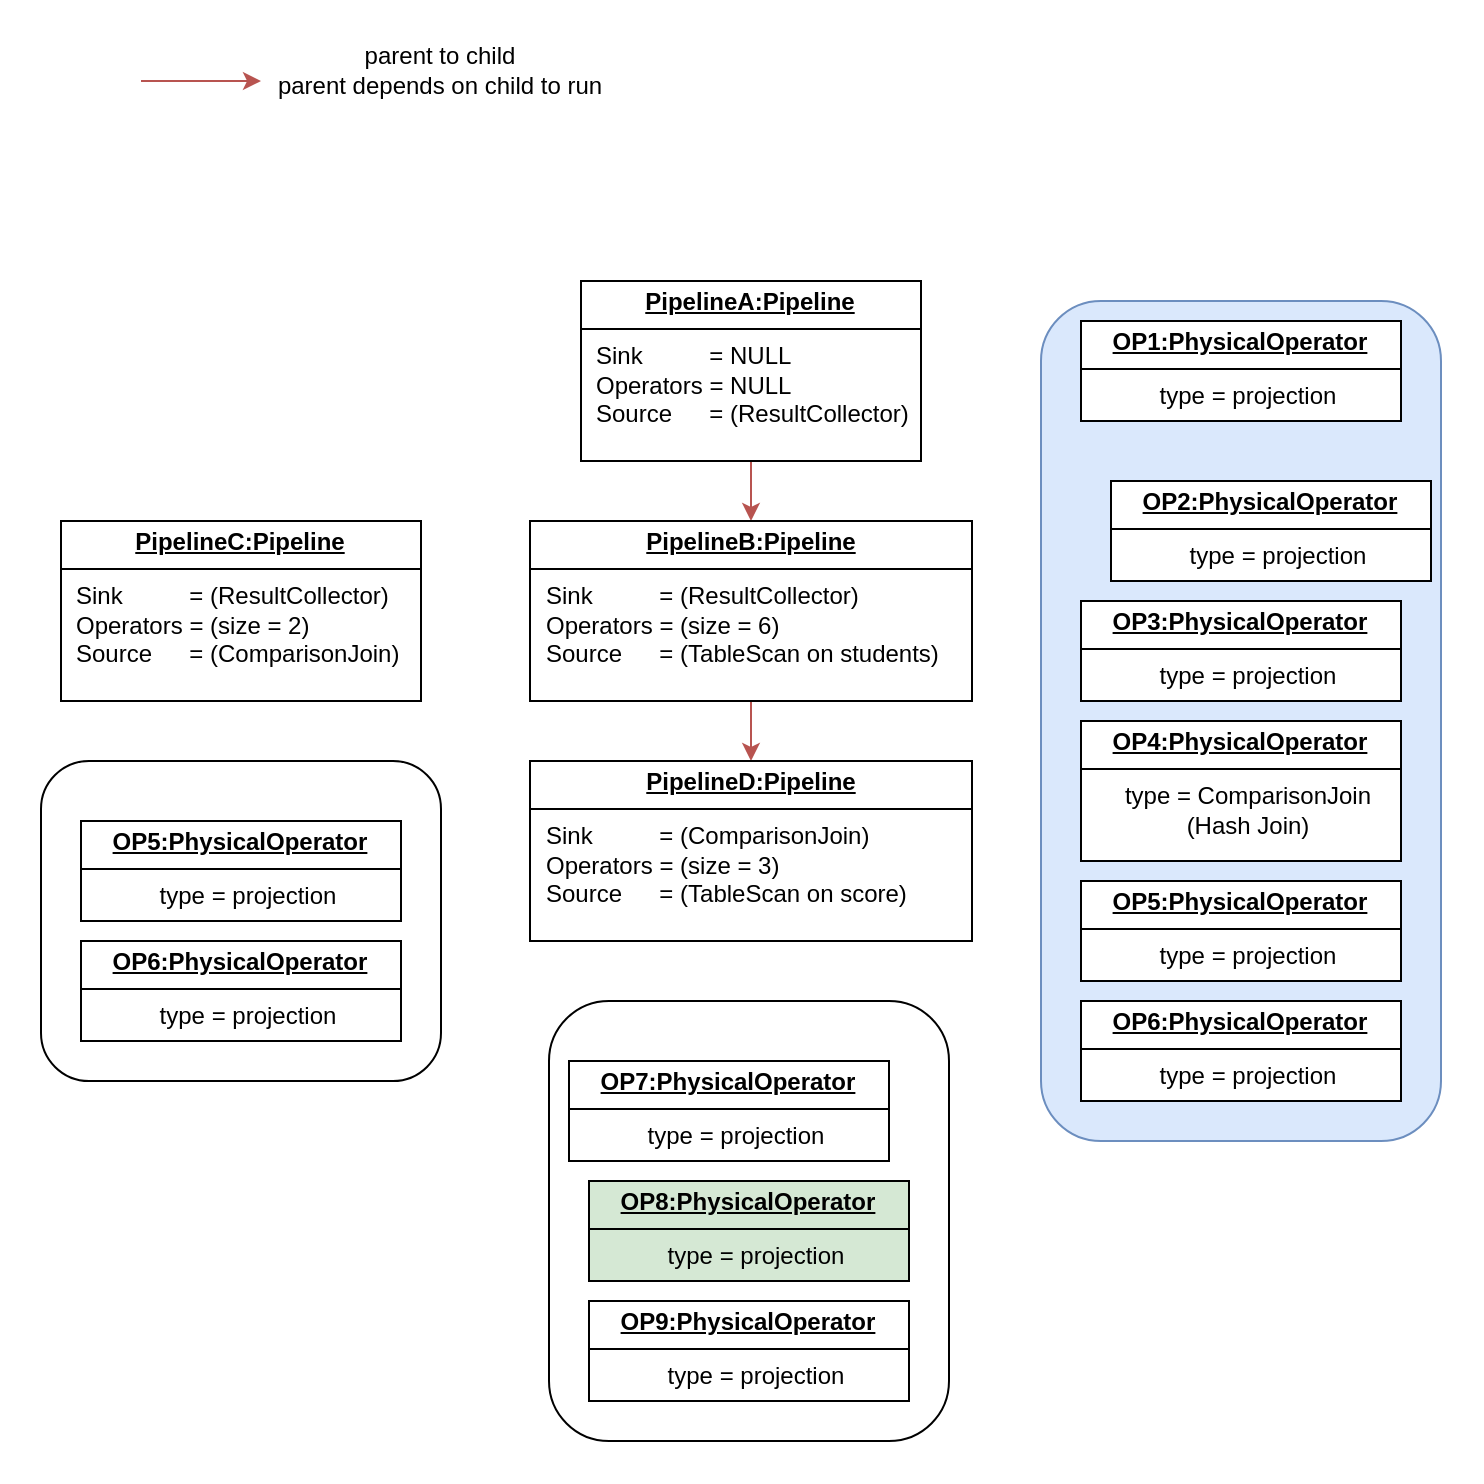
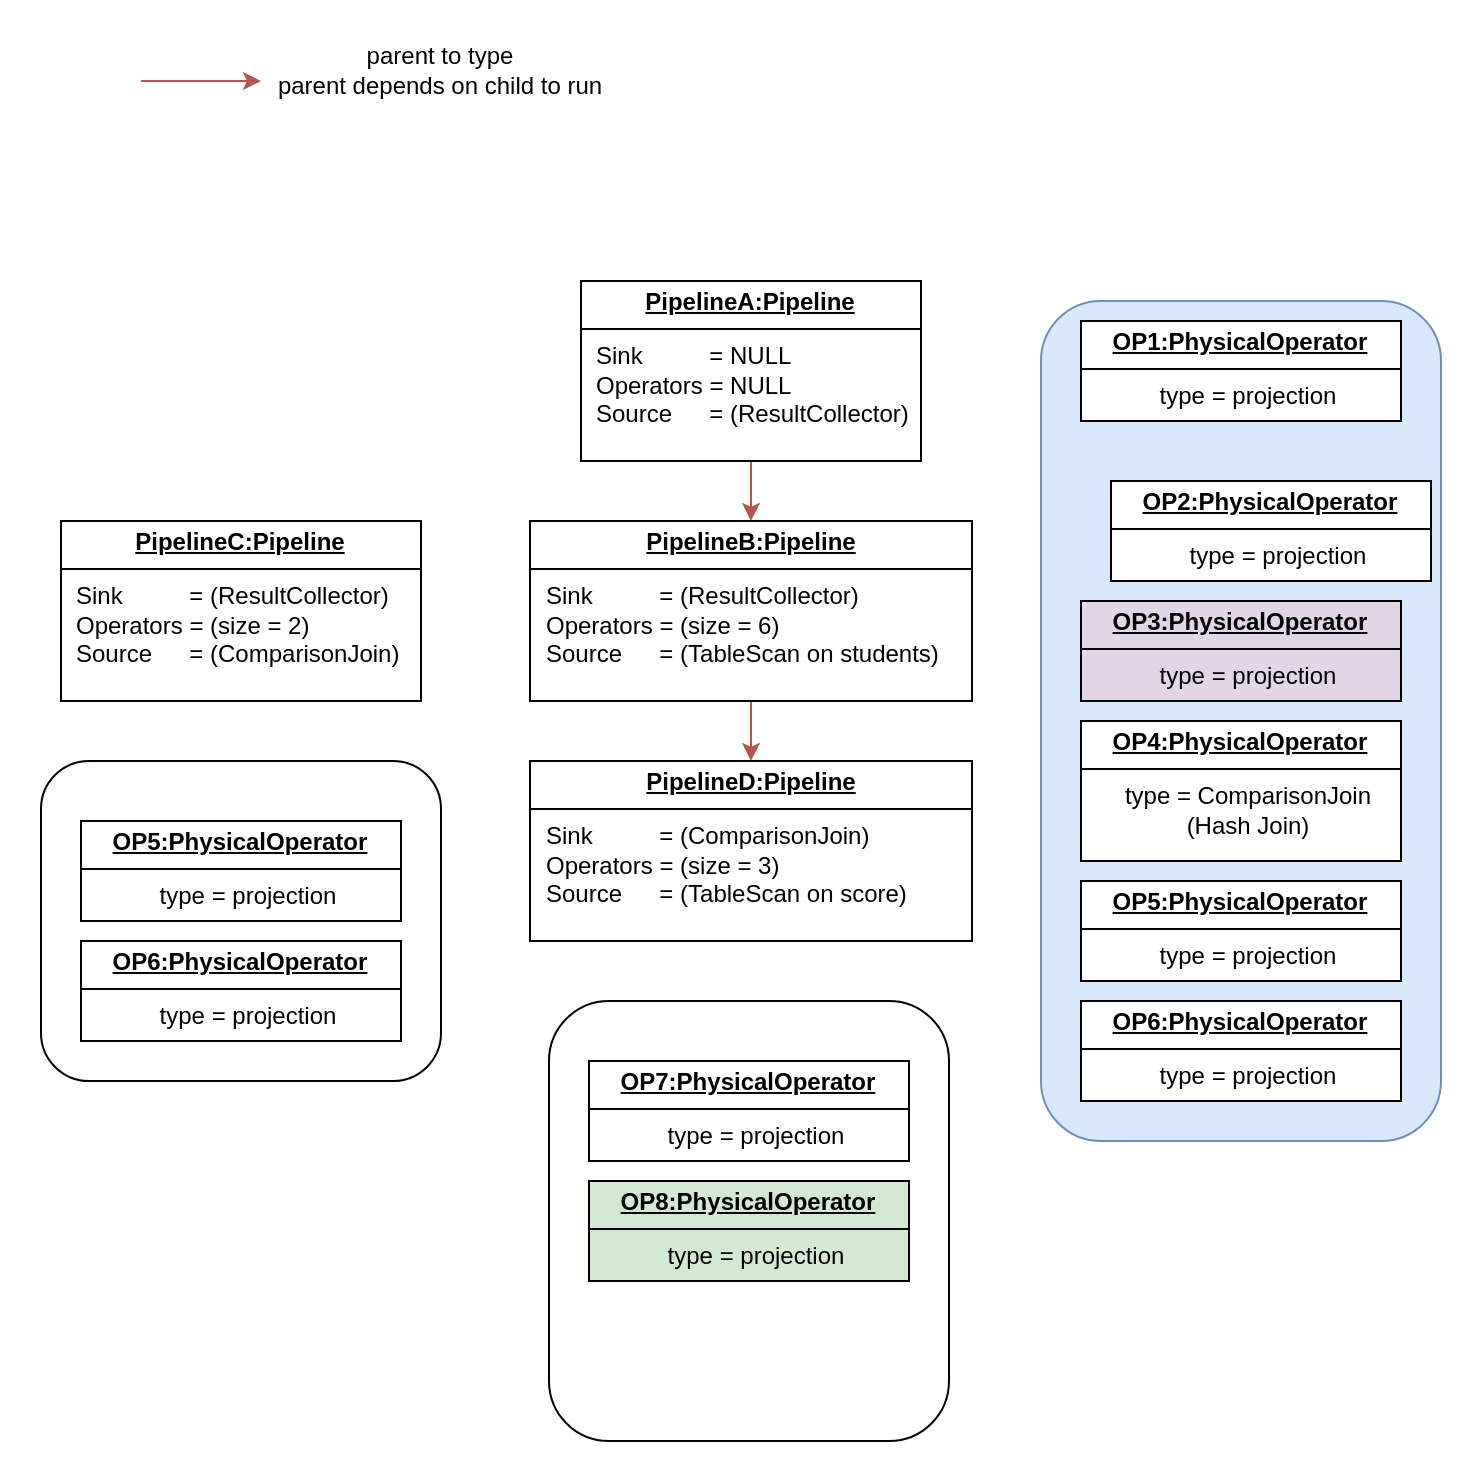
(441, 71) -> (441, 71)
(1241, 651) -> (1241, 651)
(729, 1111) -> (749, 1111)
(749, 1351) -> none
